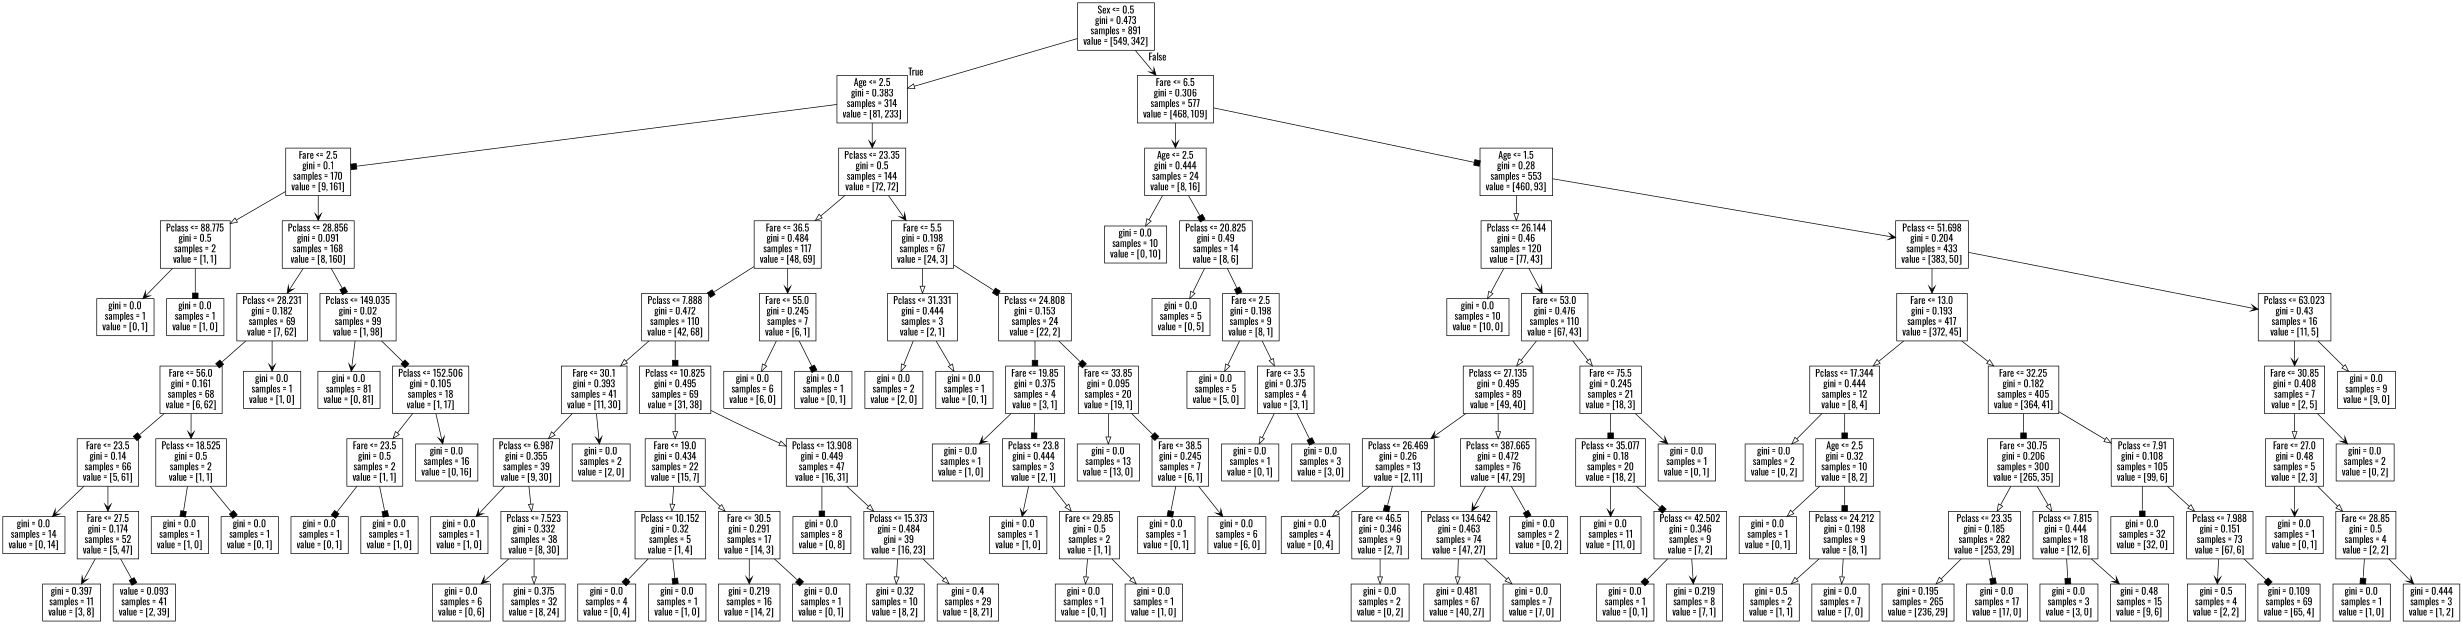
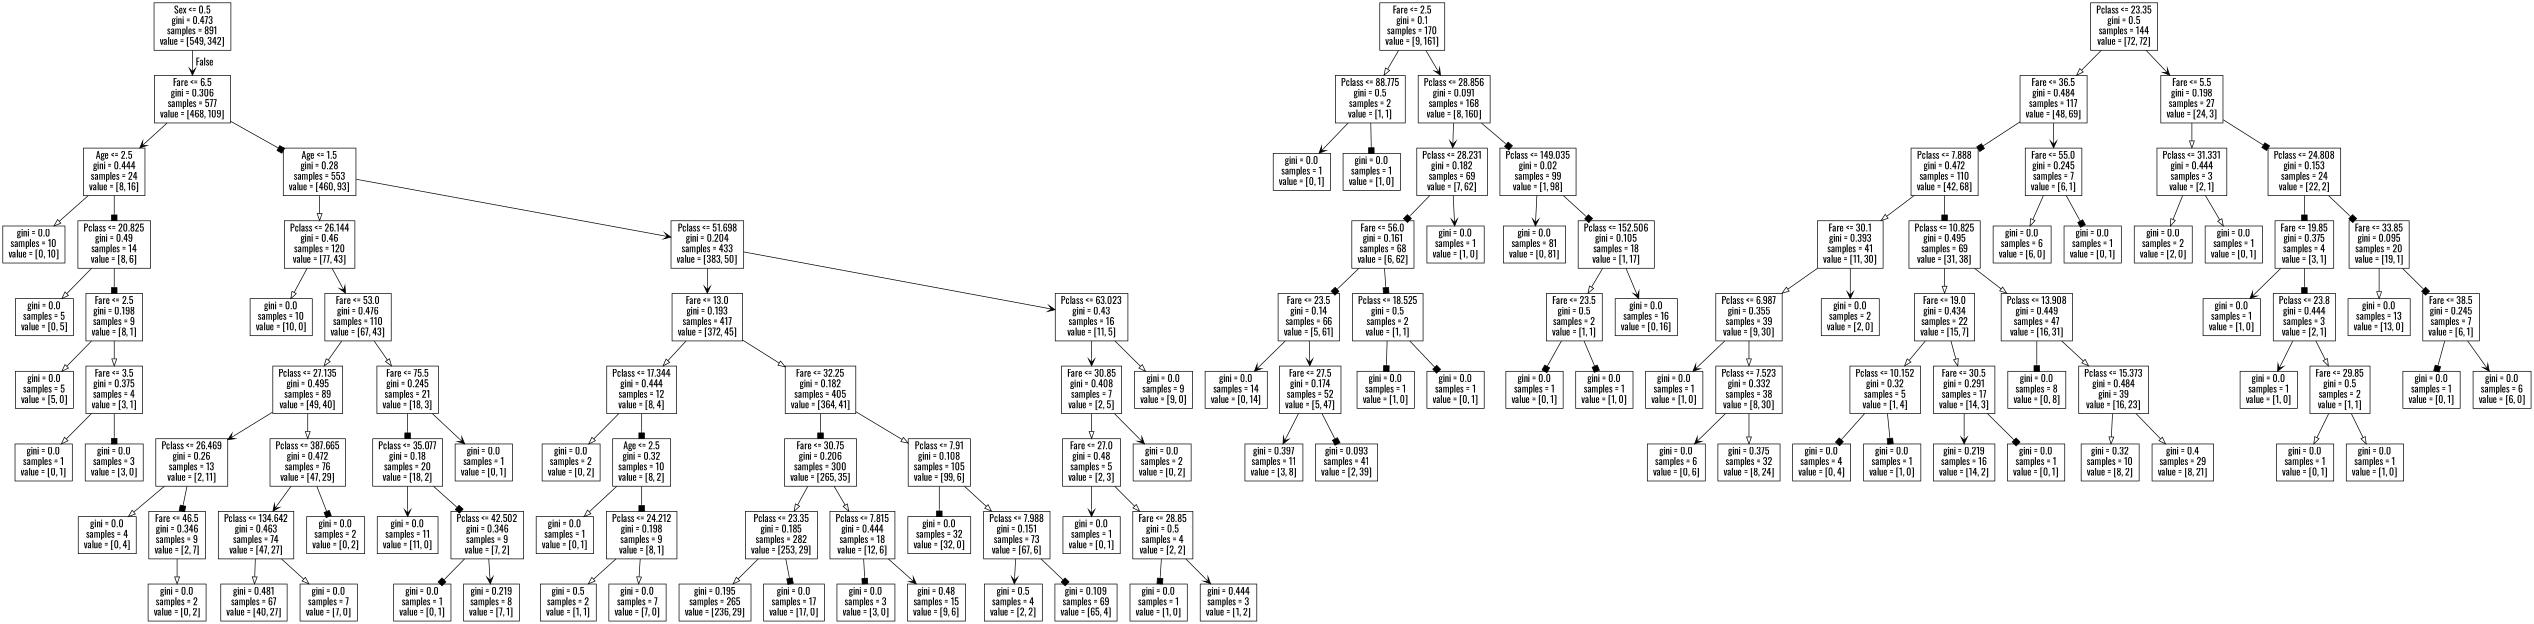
(872, 99) -> none
(923, 245) -> (2192, 99)
(191, 423) -> (1385, 277)
(144, 603) -> (1347, 462)
